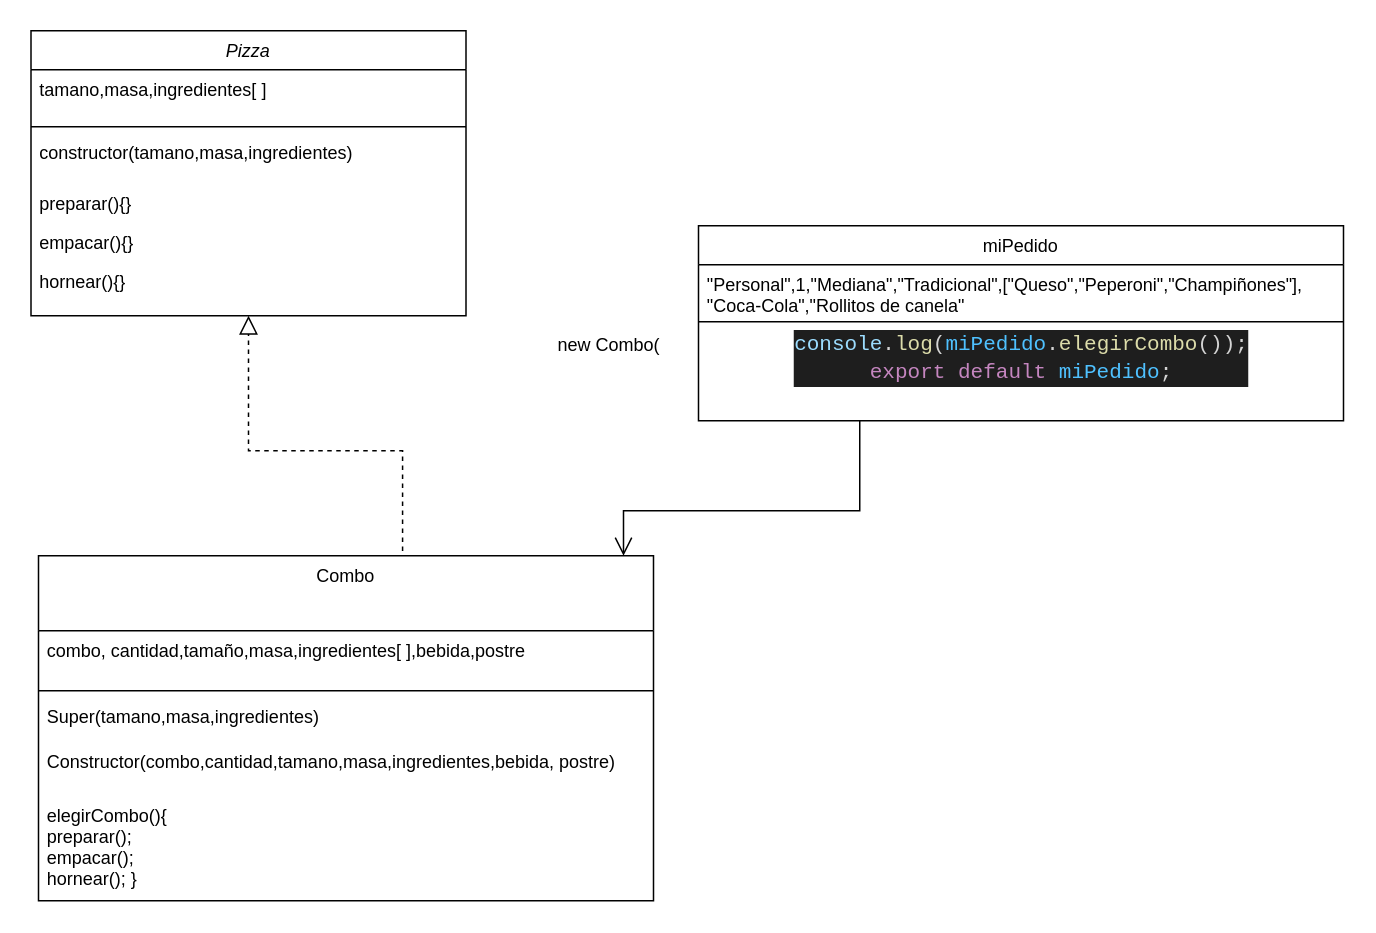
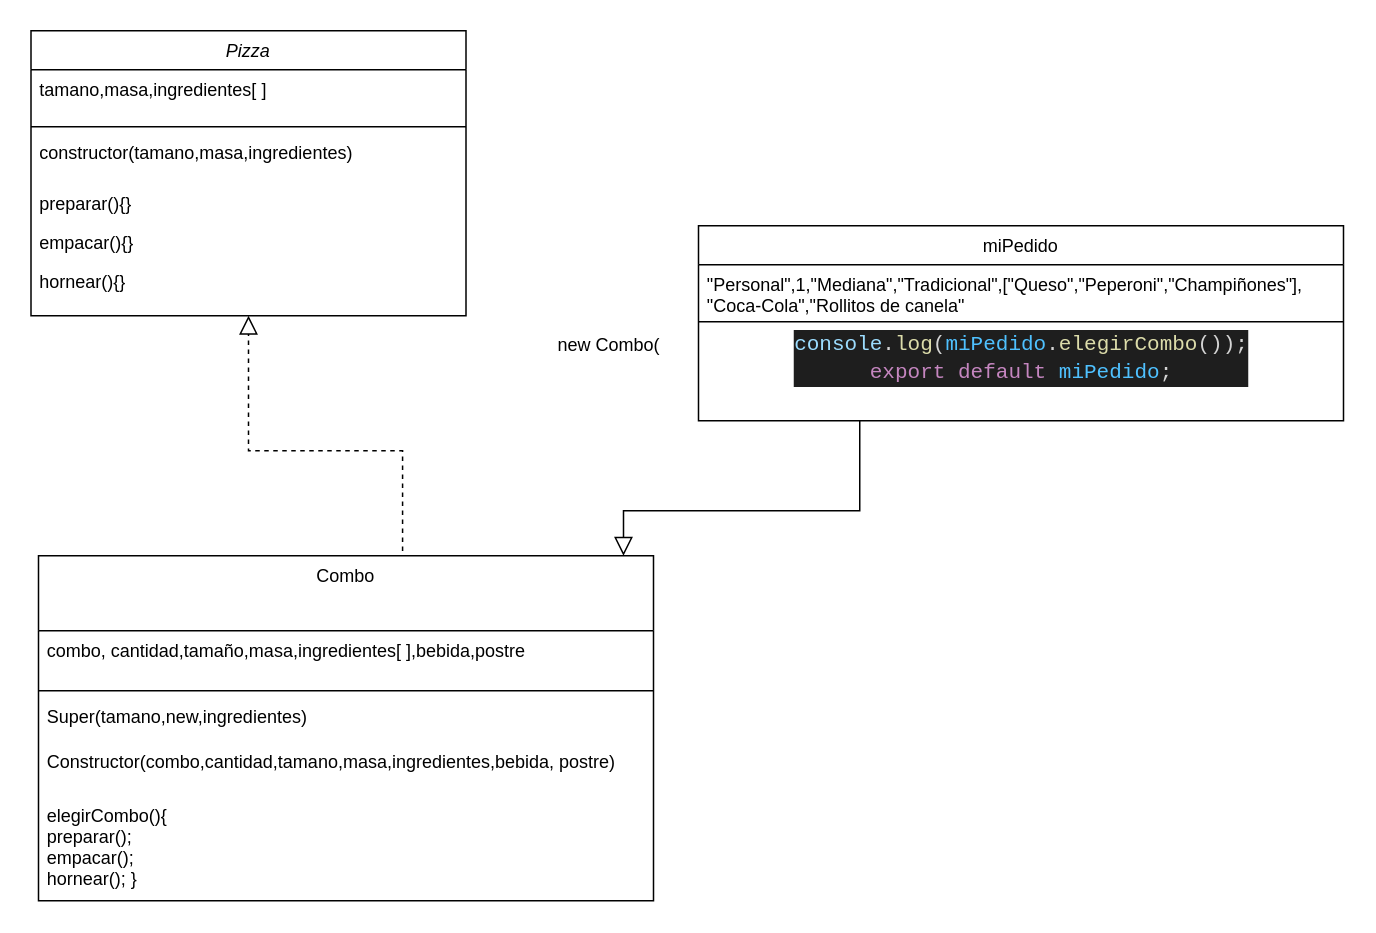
(623, 543) -> (623, 537)
(193, 717) -> (188, 717)
